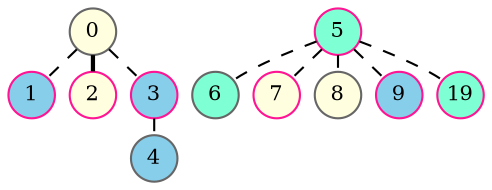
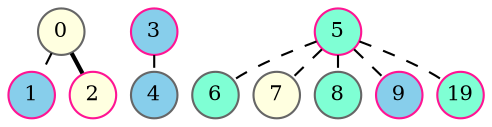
(124, 64) -> none
(277, 95) -> (277, 95)
(338, 95) -> (338, 95)
